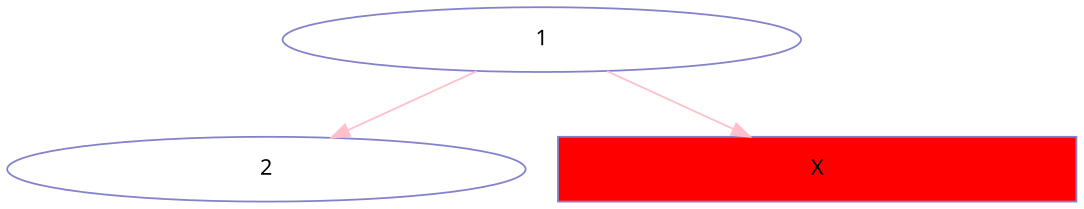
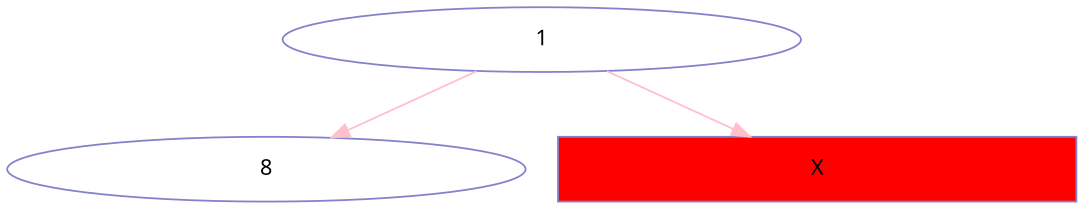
(266, 169) -> (266, 169)
